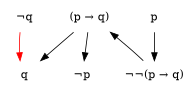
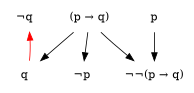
(19, 42) -> (30, 51)
(130, 49) -> (114, 44)
